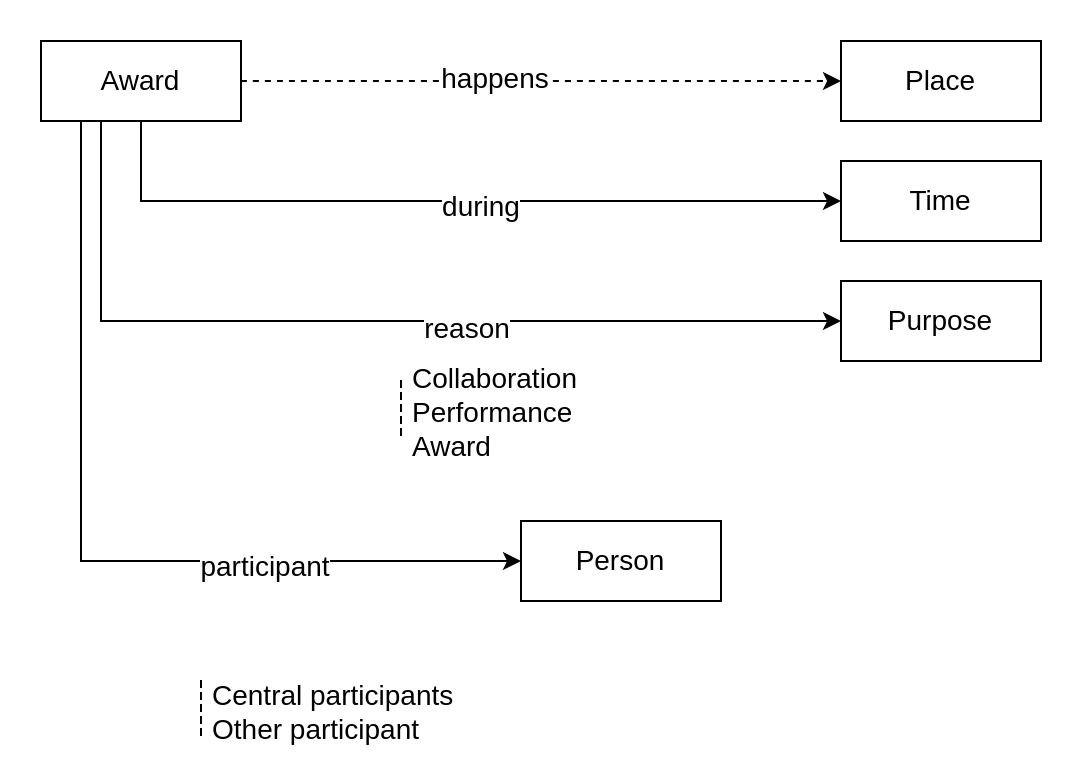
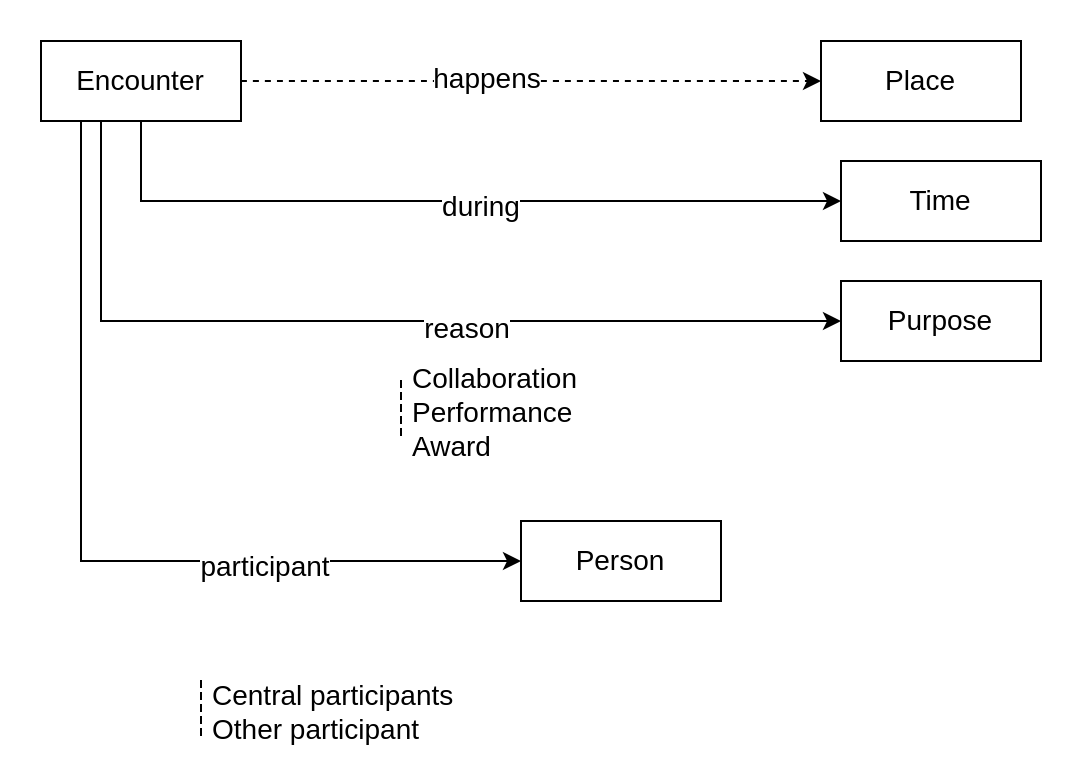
(141, 81) -> (141, 81)
(941, 81) -> (921, 81)
